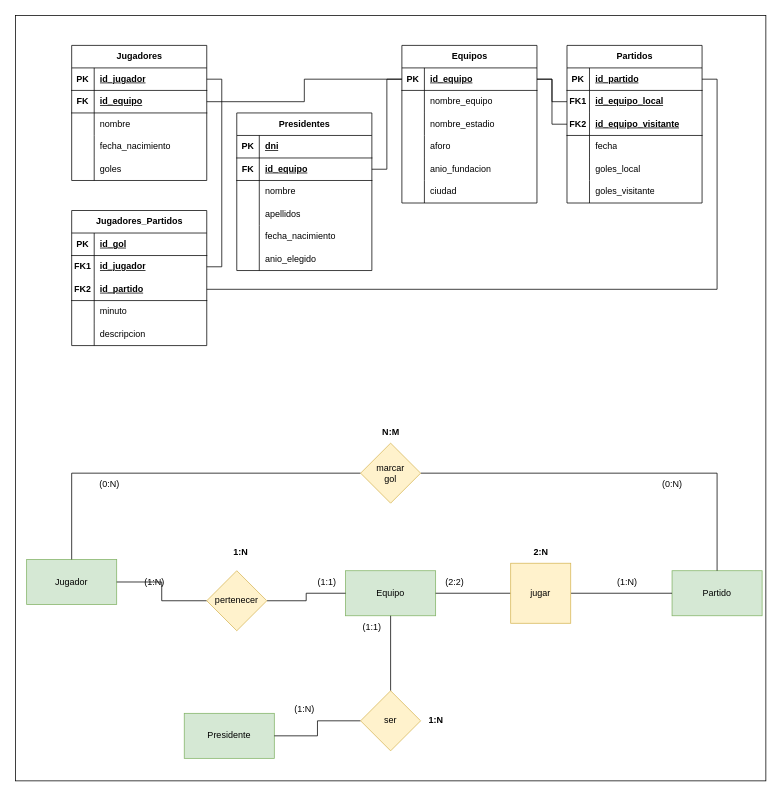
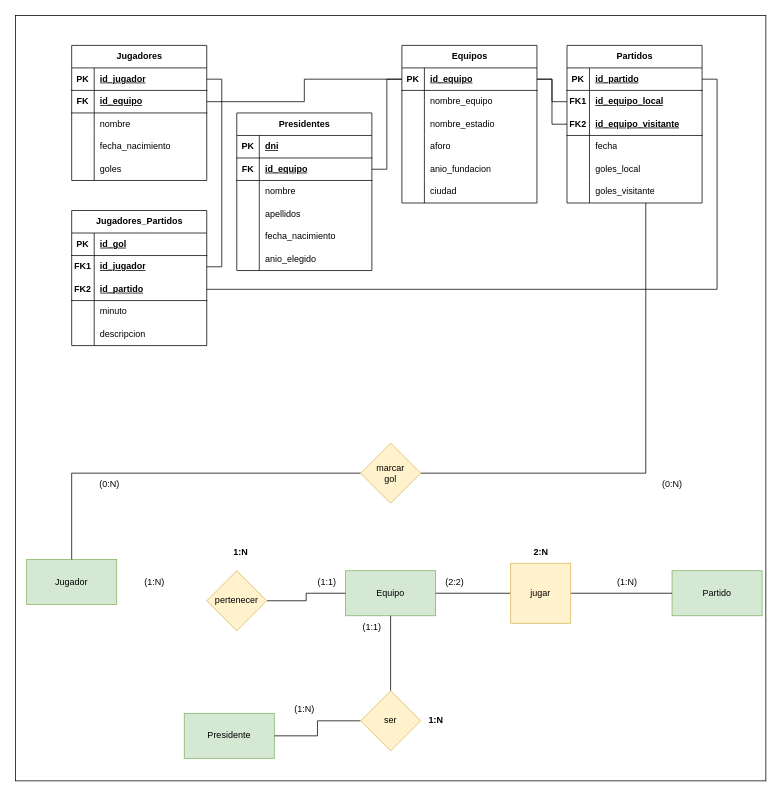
(390, 432) -> none
(717, 484) -> (645, 340)
(162, 591) -> none
